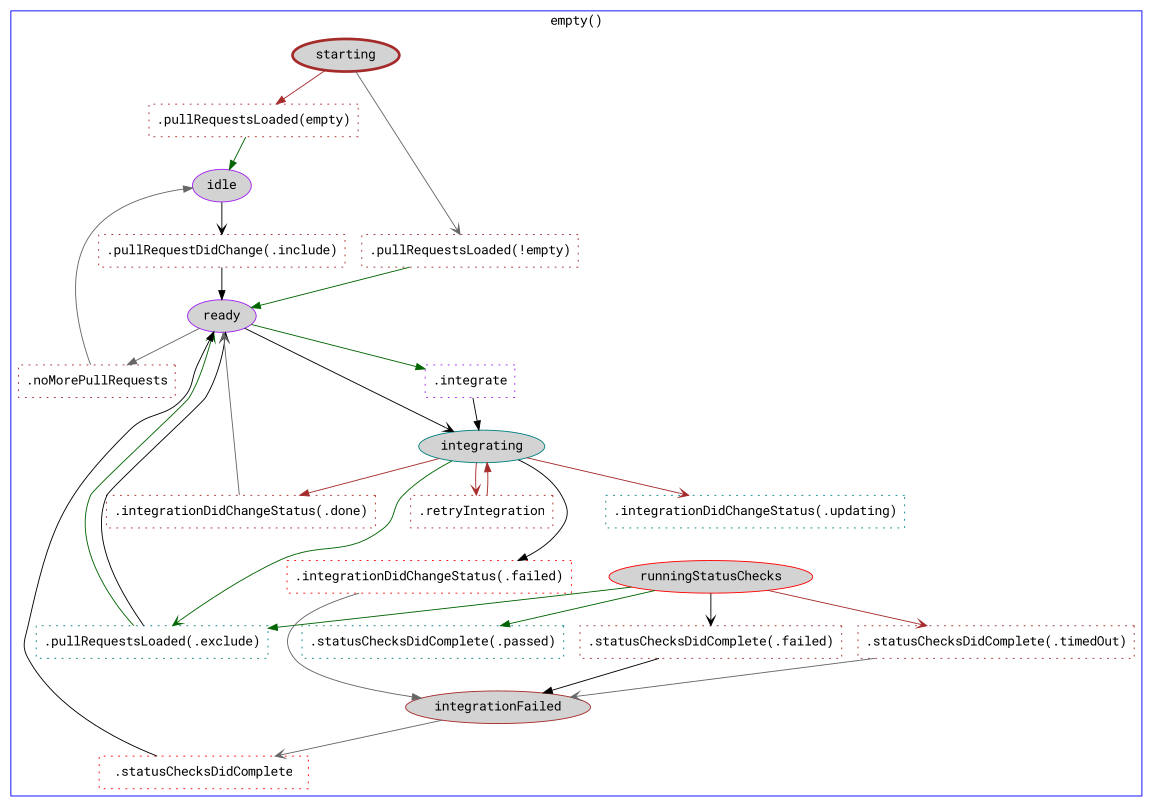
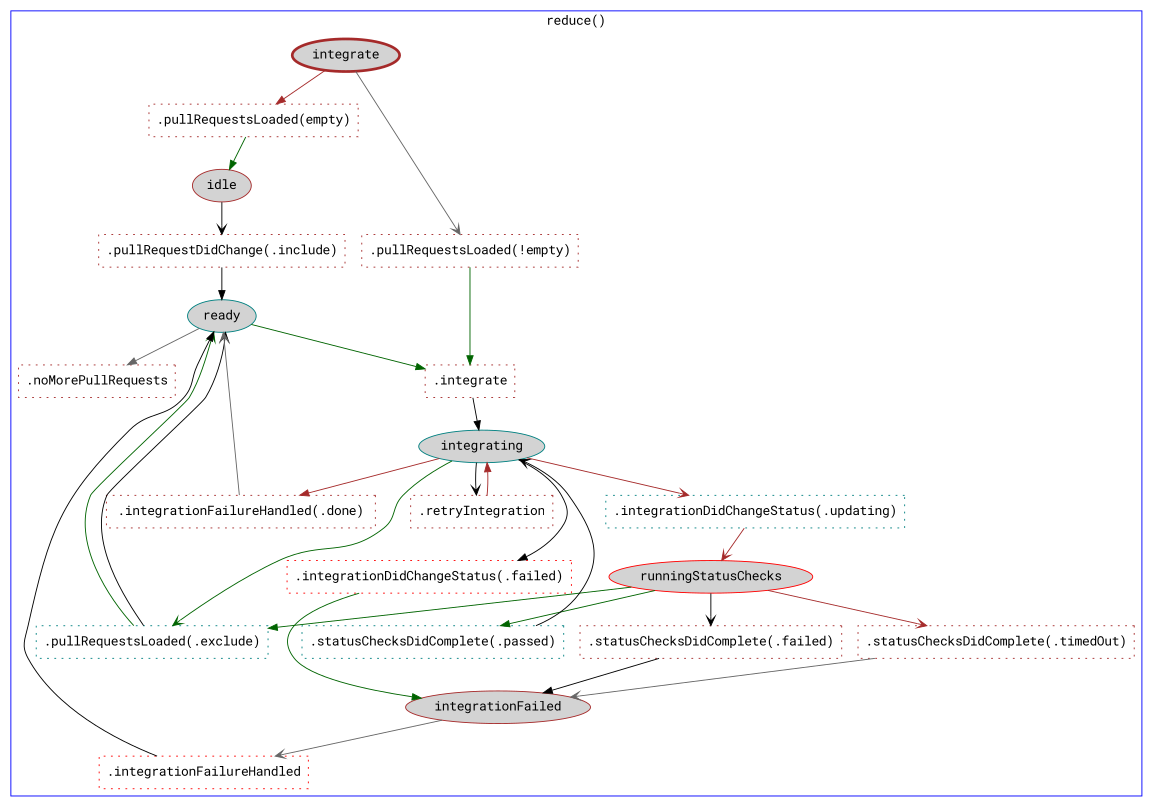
(576, 21) -> (576, 21)
(346, 55) -> (346, 55)
(222, 186) -> (222, 186)
(84, 247) -> none
(335, 286) -> (470, 311)
(222, 316) -> (222, 316)
(345, 378) -> (593, 544)
(470, 381) -> (470, 381)
(476, 474) -> (476, 474)
(241, 512) -> (241, 512)
none -> (736, 541)
(300, 664) -> (300, 664)
(204, 772) -> (204, 772)
